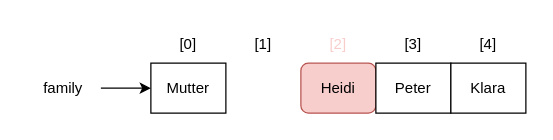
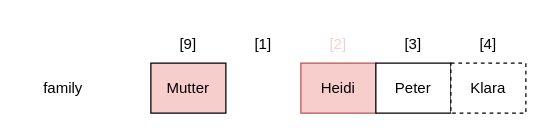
(188, 44) -> (188, 44)
(122, 88) -> none
(188, 88) -> (188, 88)
(338, 88) -> (338, 88)
(488, 88) -> (488, 88)
